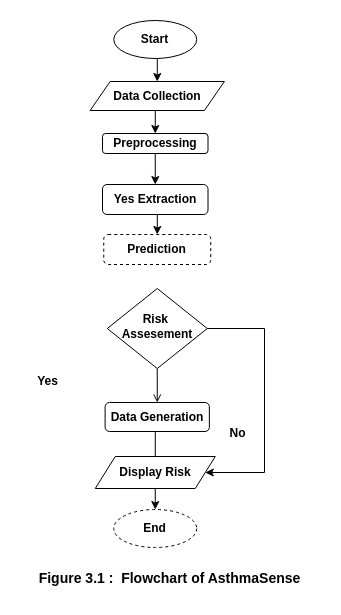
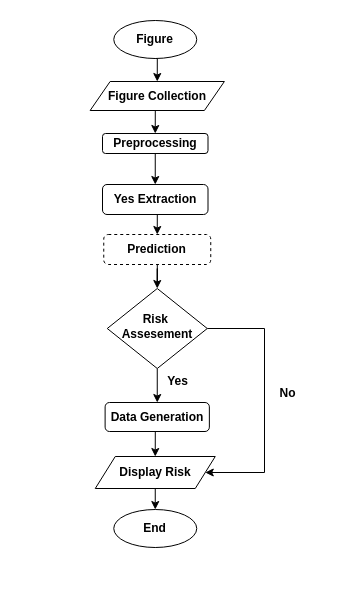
(155, 40) -> (155, 40)
(158, 97) -> (158, 97)
none -> (157, 281)
(47, 382) -> (177, 382)
(157, 396) -> (157, 394)
(238, 434) -> (288, 394)
(155, 452) -> (155, 448)
(155, 529) -> (155, 529)
(170, 579) -> none
